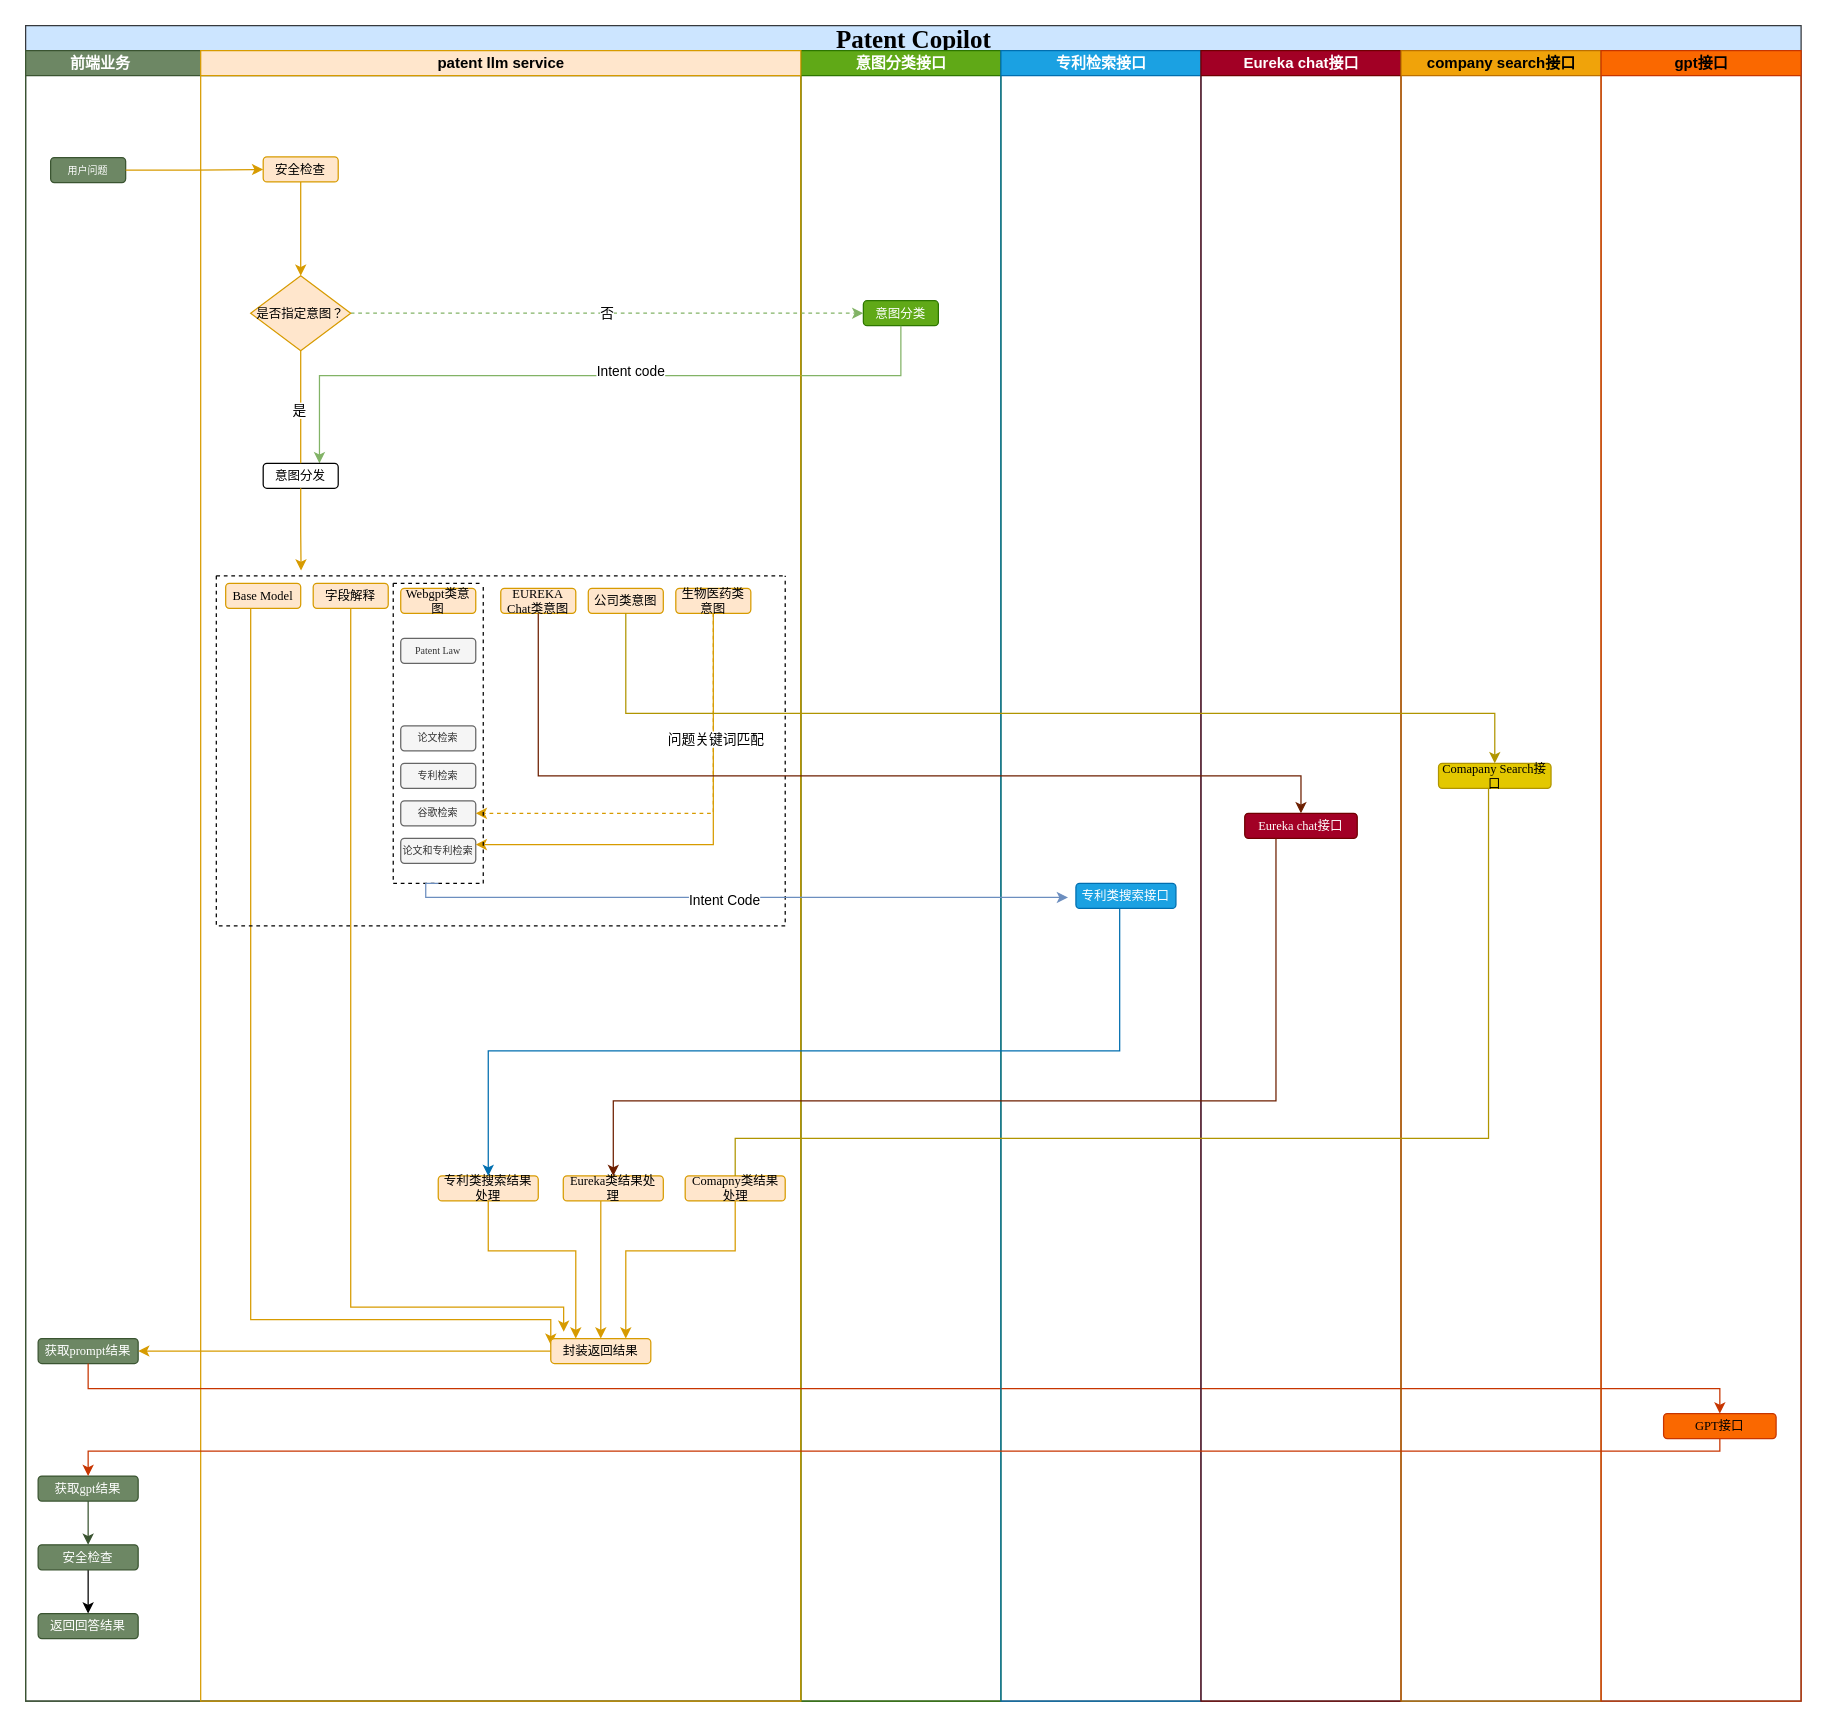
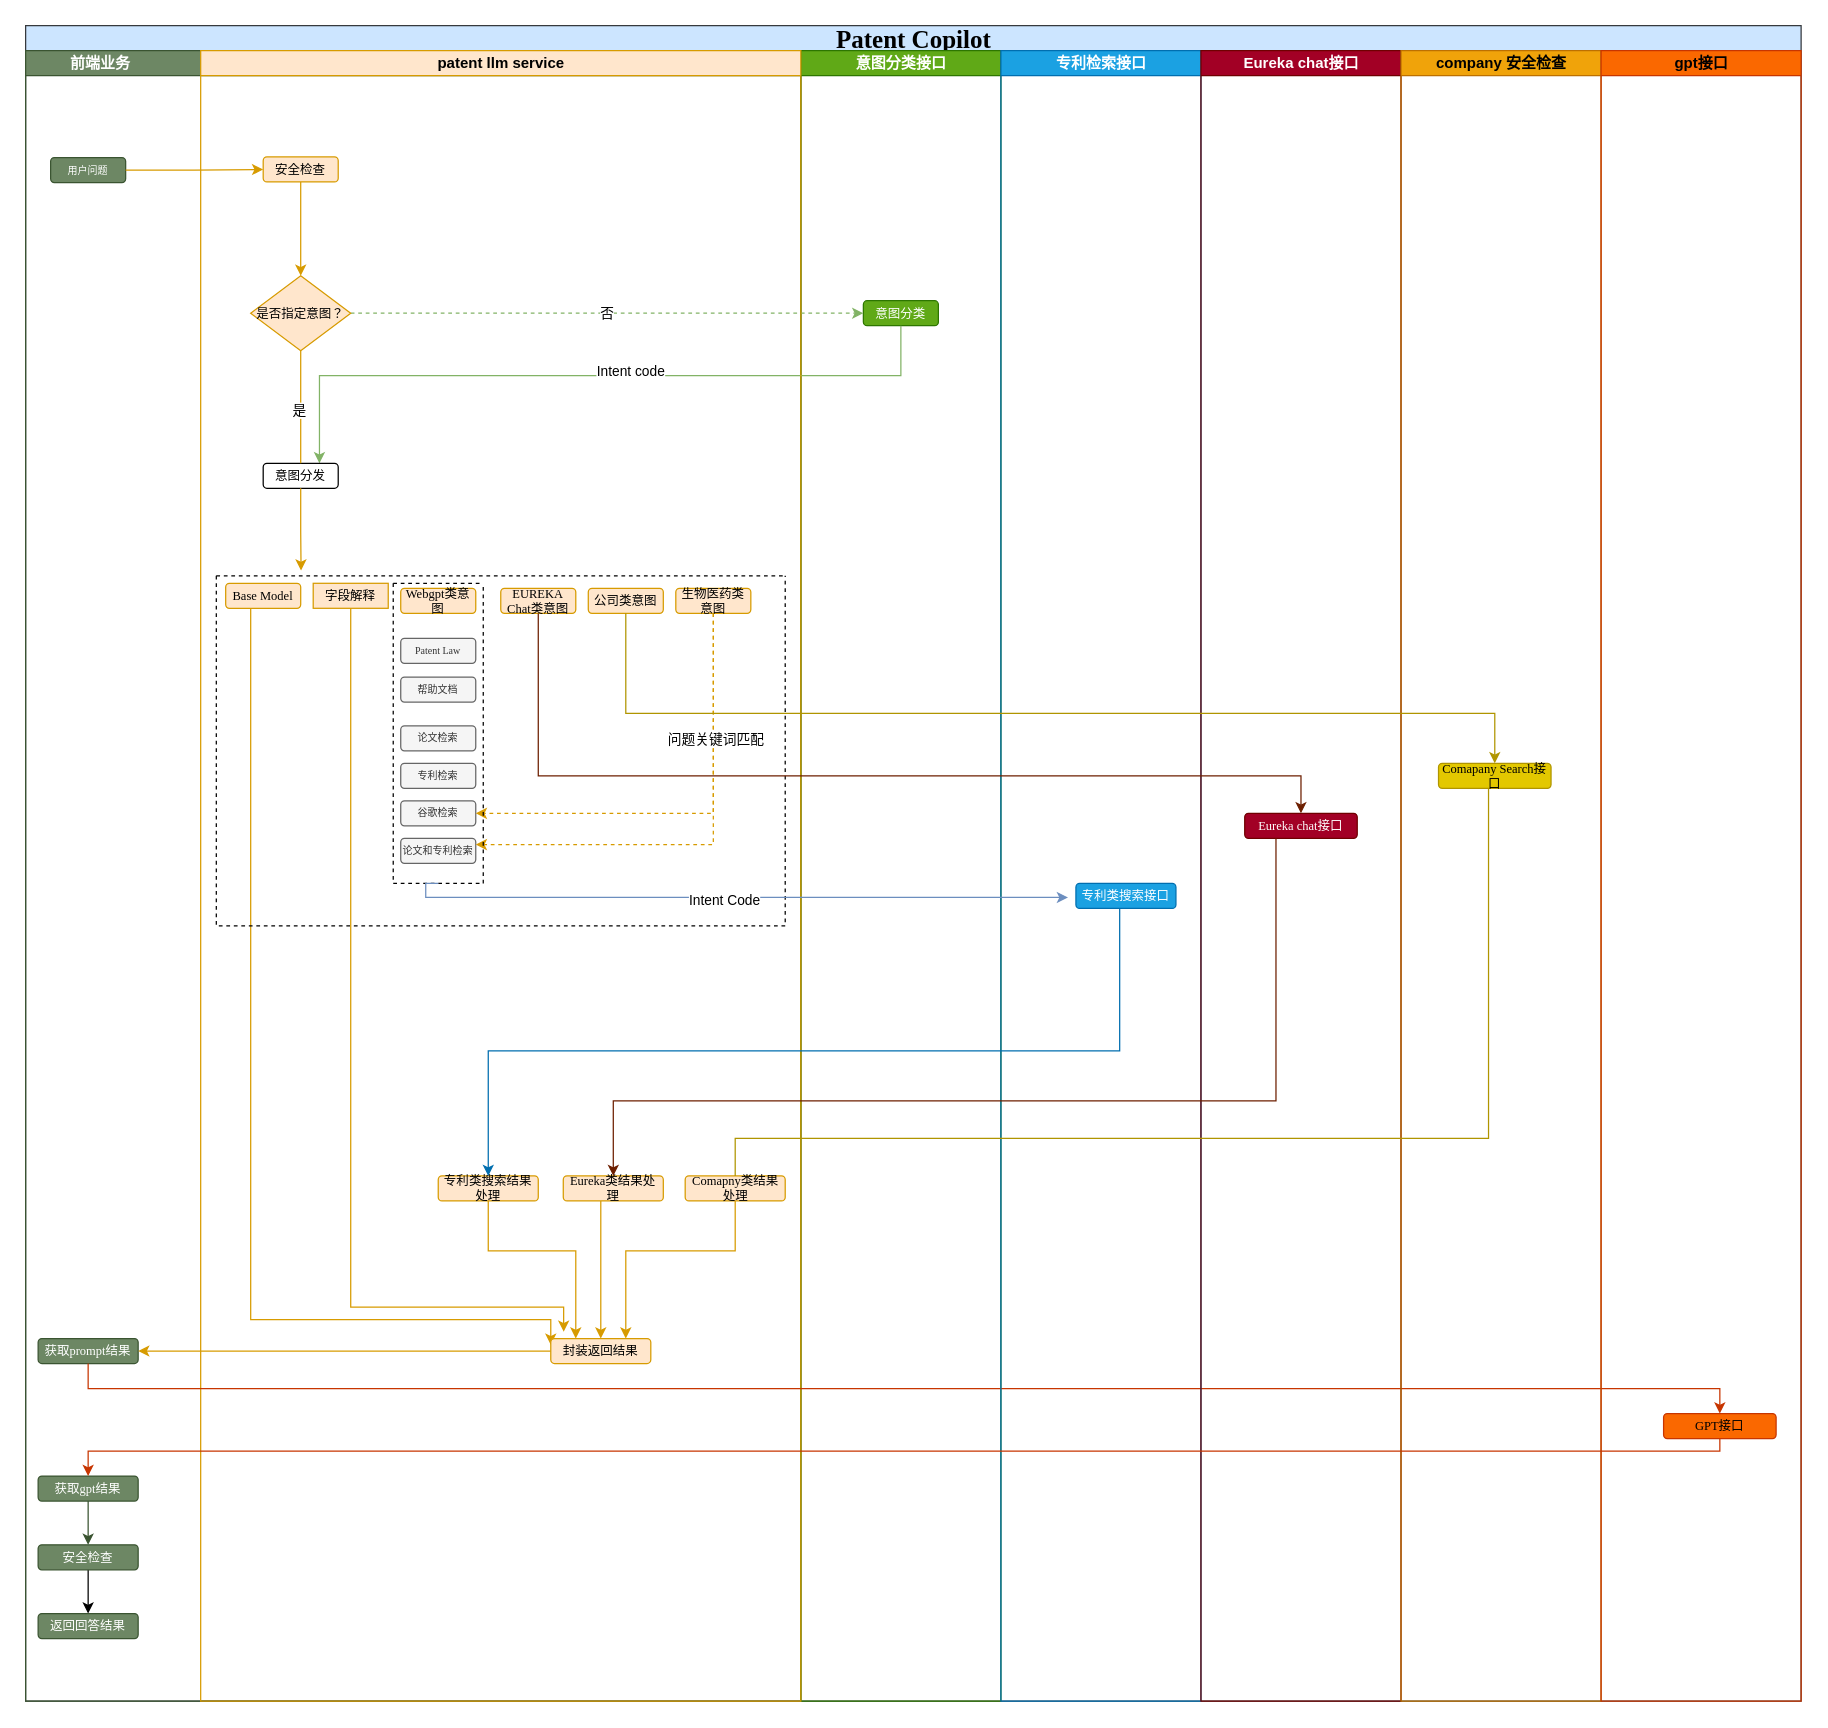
(1501, 63) -> (1501, 63)
(351, 596) -> (351, 596)
none -> (438, 689)
(614, 844) -> (614, 844)
